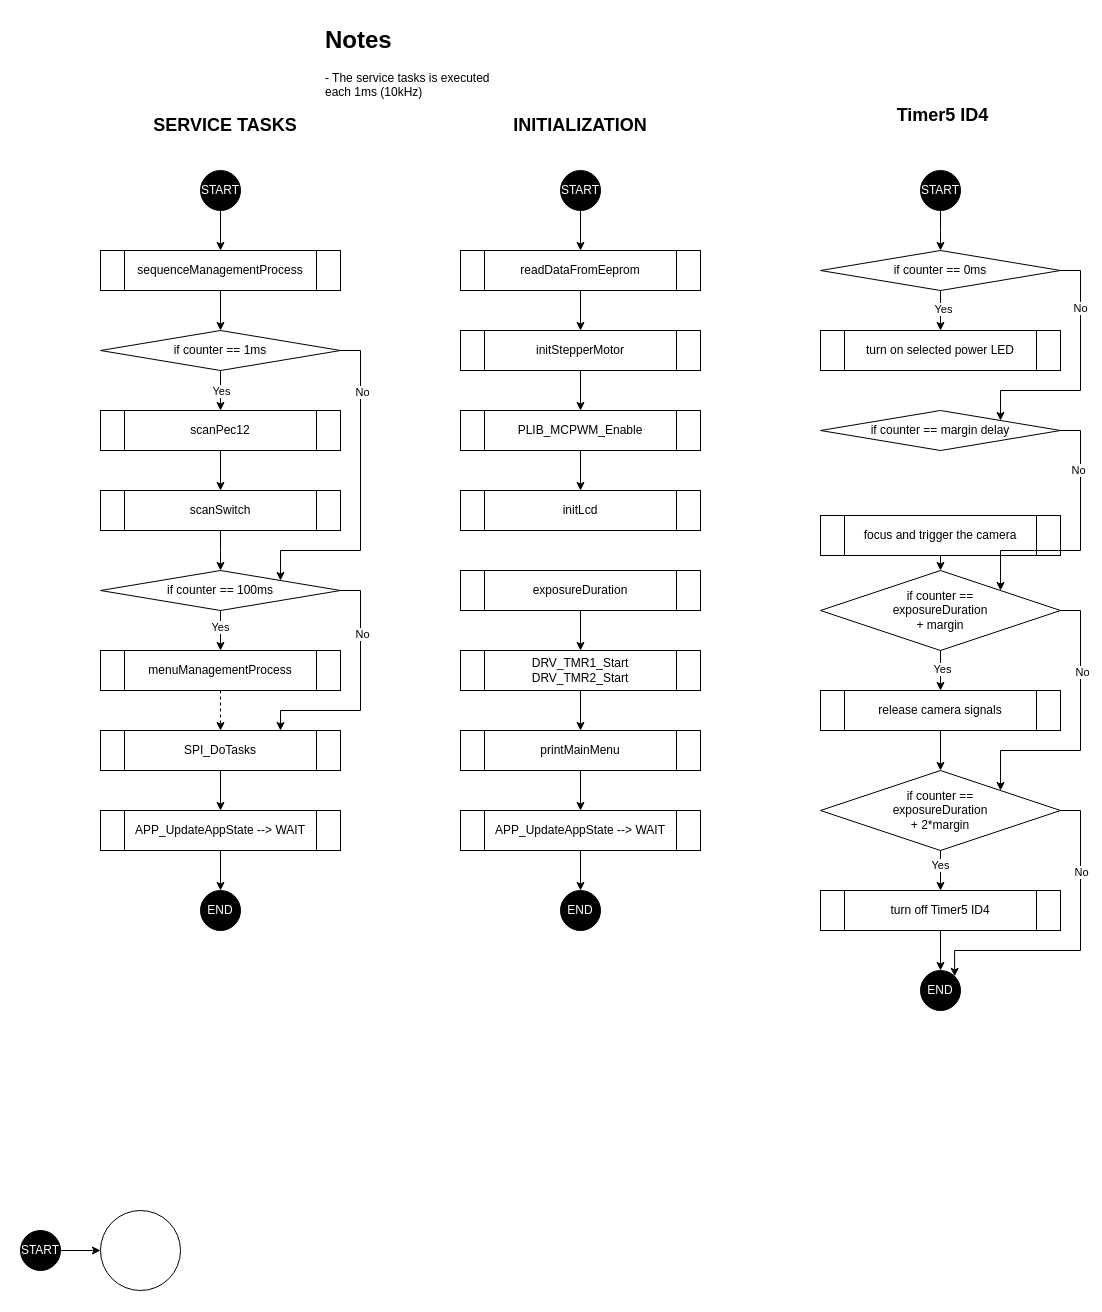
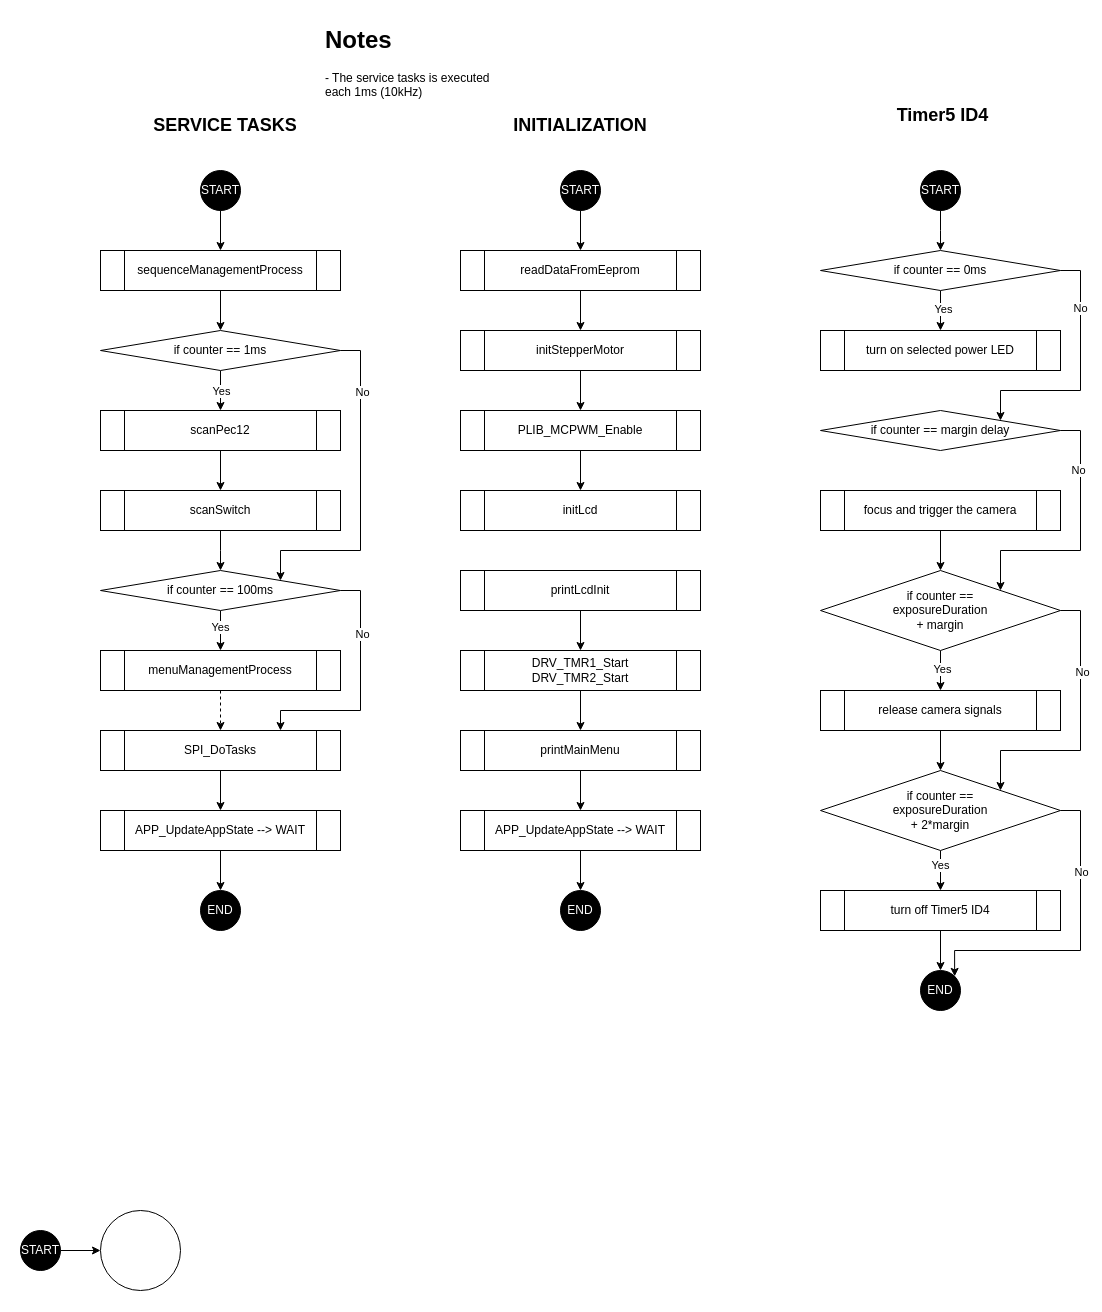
(941, 536) -> (941, 511)
(581, 591) -> (581, 591)
